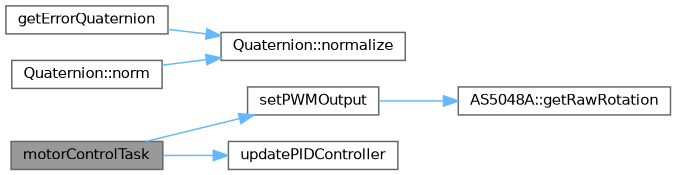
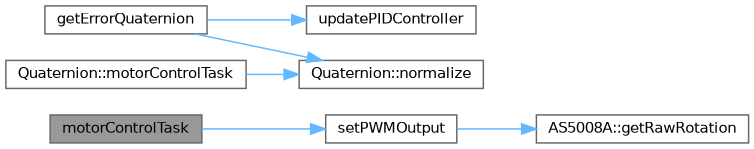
(87, 74) -> (126, 74)
(564, 101) -> (642, 129)
(188, 155) -> (249, 20)
